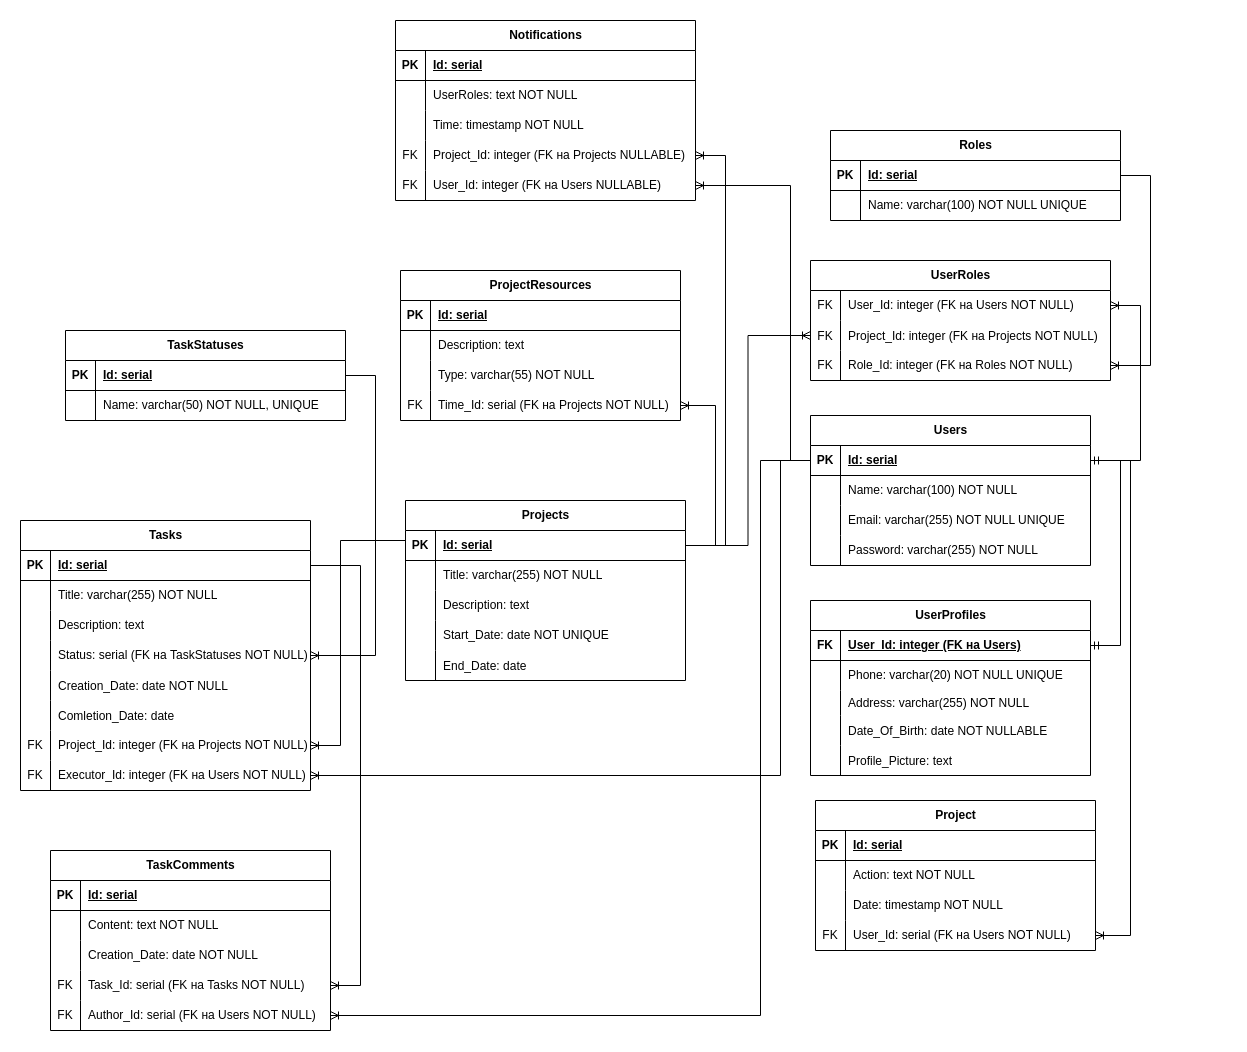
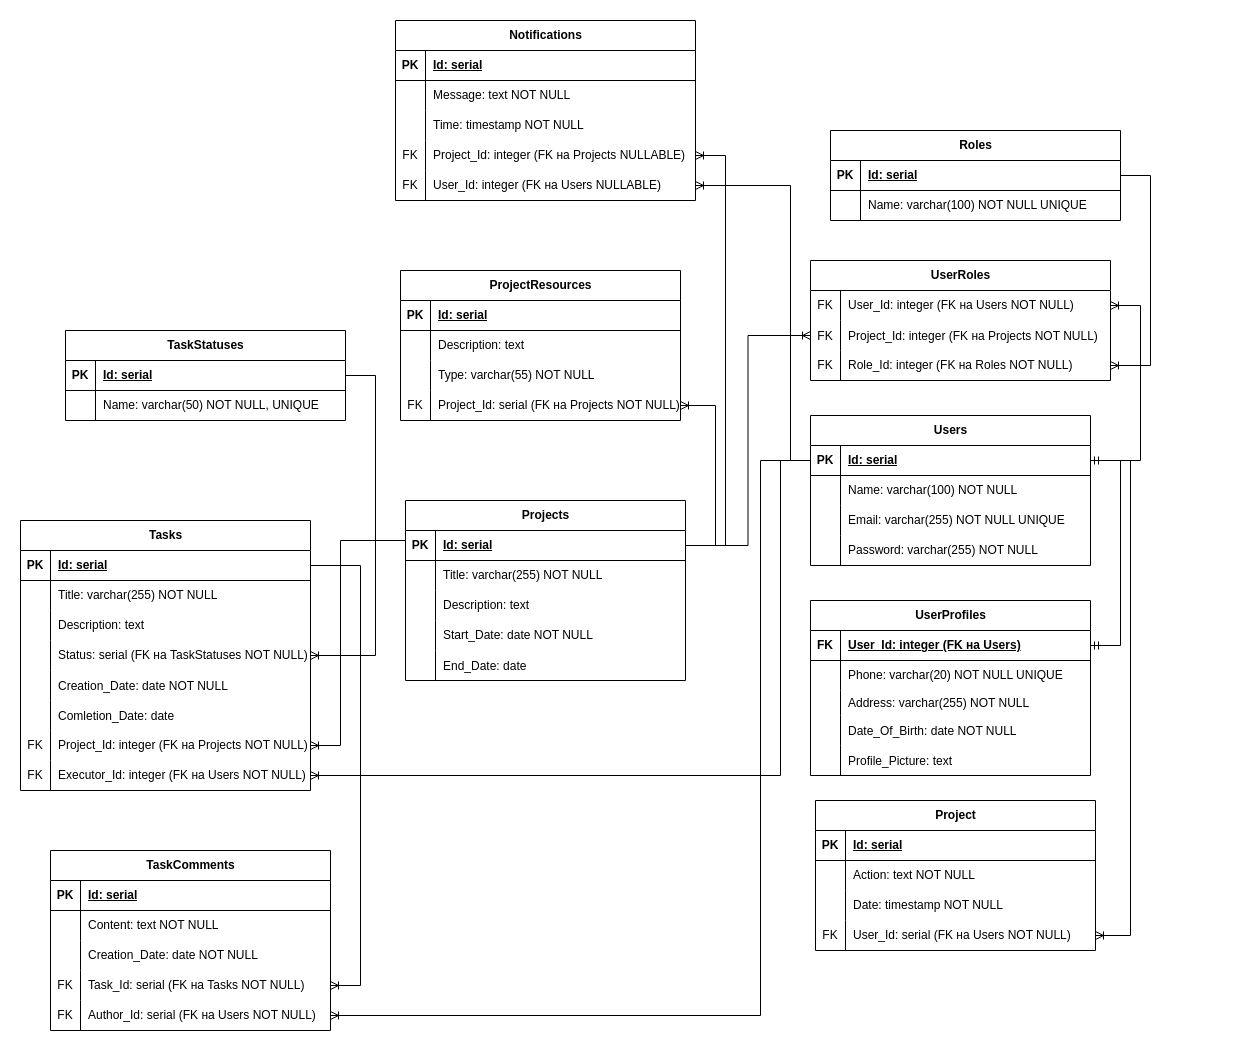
(506, 96) -> (501, 96)
(560, 406) -> (560, 406)
(528, 636) -> (521, 636)
(949, 731) -> (936, 731)
